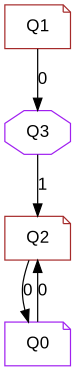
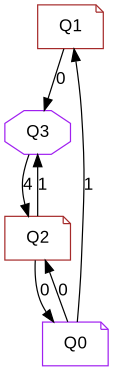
(43, 185) -> (28, 185)
none -> (38, 191)
none -> (84, 192)
